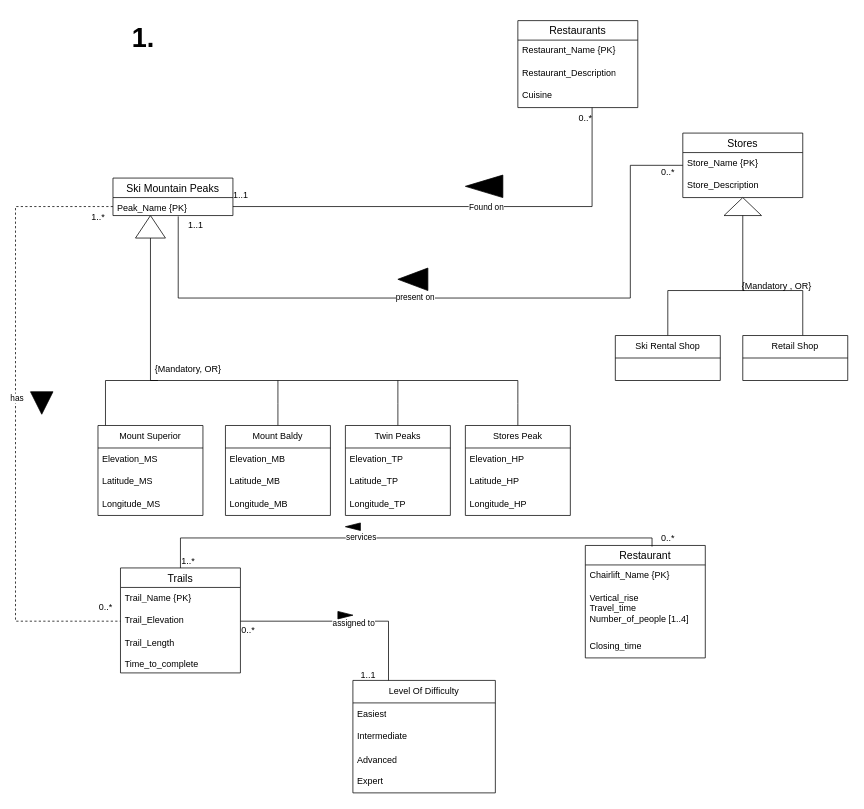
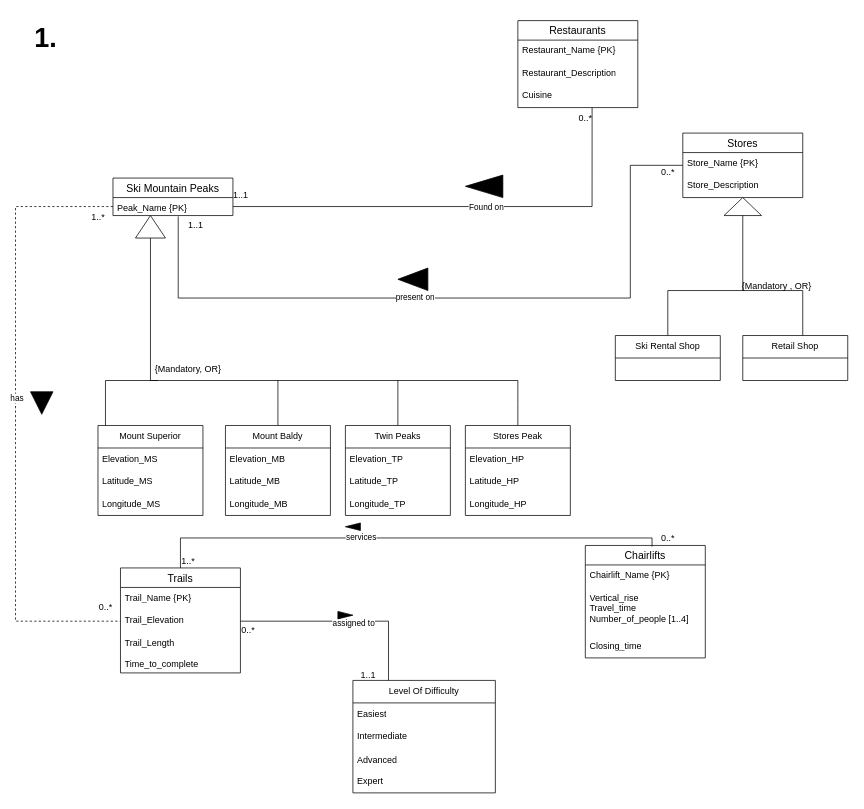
(143, 38) -> (45, 38)
(645, 556) -> (645, 556)
